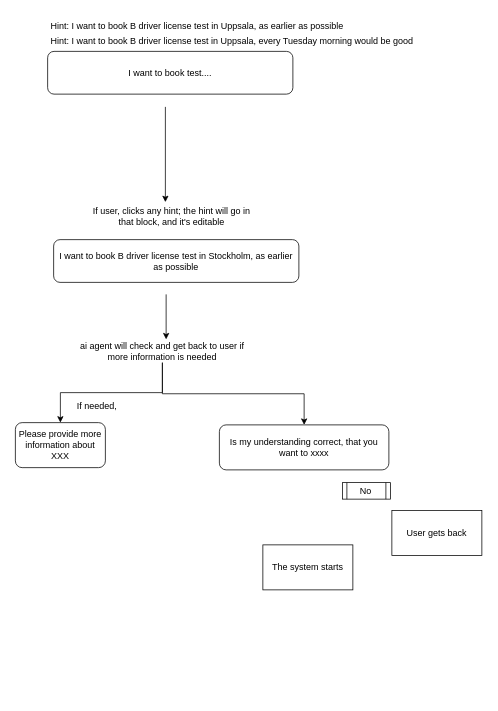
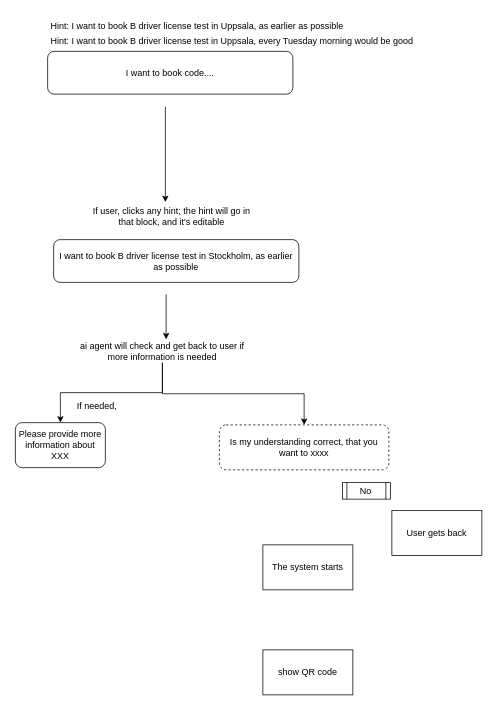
(170, 73) -> (170, 73)
(304, 447) -> (304, 447)
none -> (308, 672)
